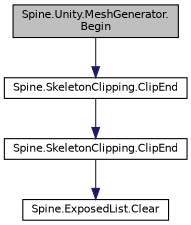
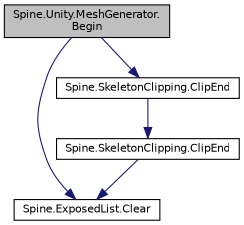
none -> (38, 114)
